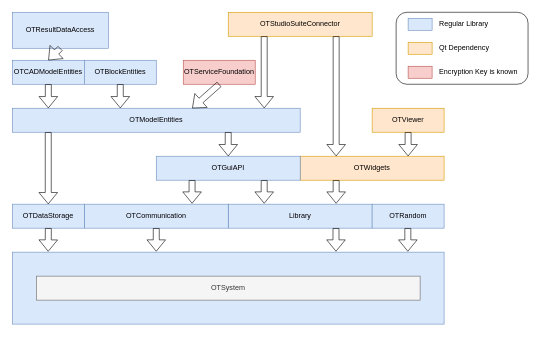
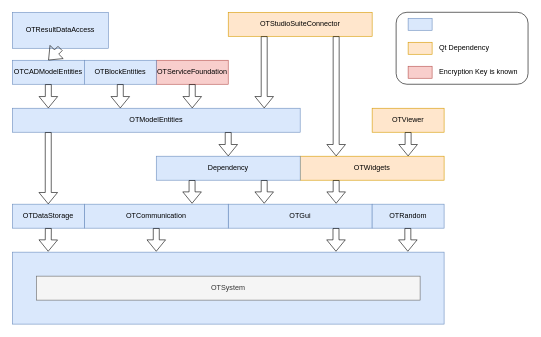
(468, 24) -> none
(219, 72) -> (192, 72)
(228, 168) -> (228, 168)
(300, 216) -> (300, 216)
